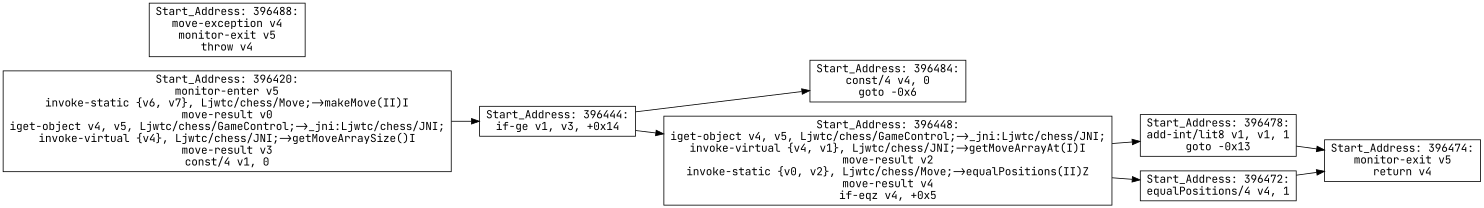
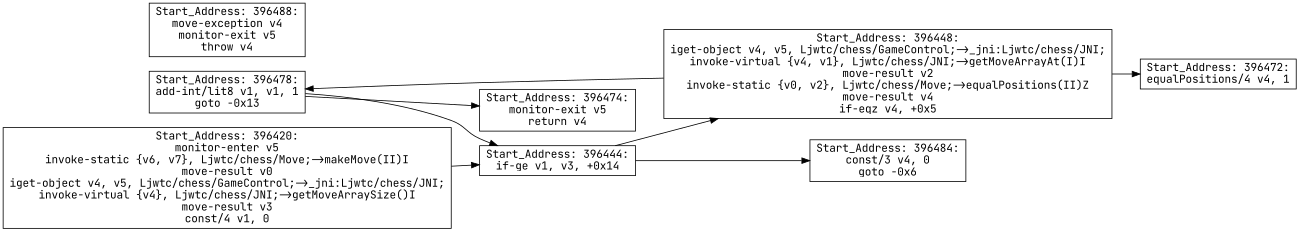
(888, 81) -> (888, 161)
none -> (401, 107)
(1306, 174) -> none
